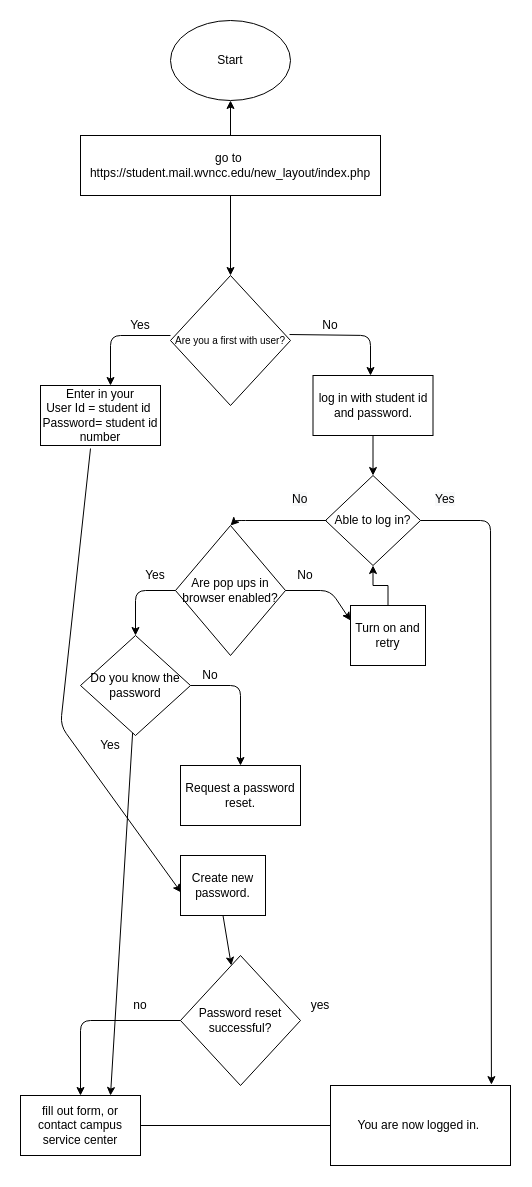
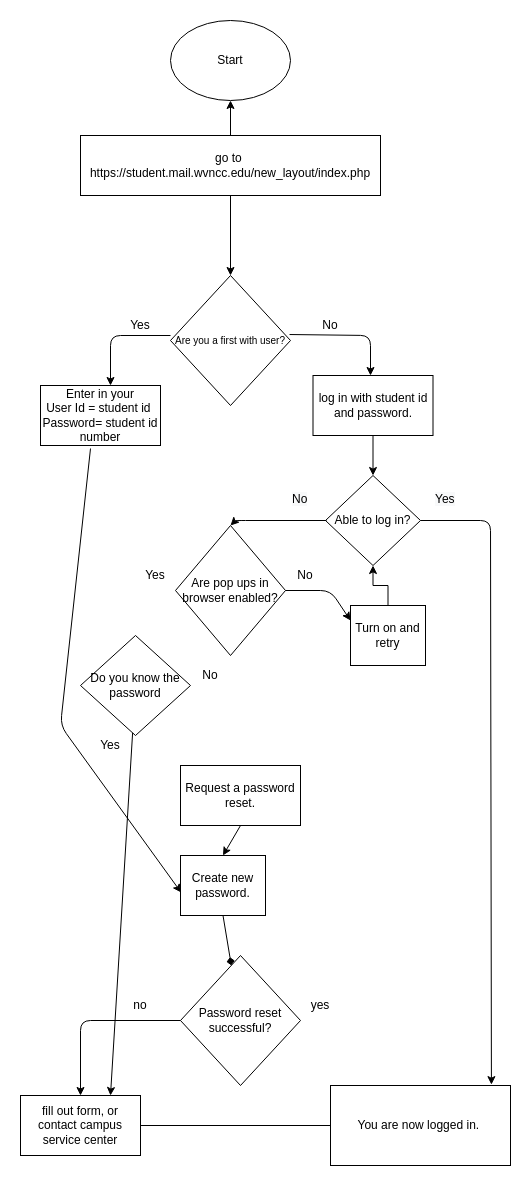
(139, 592) -> none
(241, 702) -> none
none -> (233, 838)
(230, 957) -> (230, 956)
